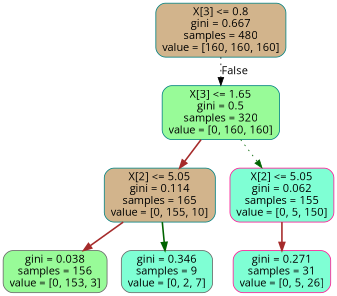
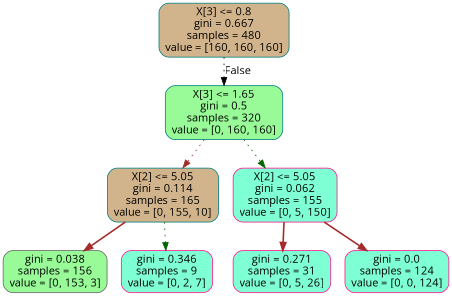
(193, 151) -> (196, 151)
(163, 232) -> (165, 232)
(167, 272) -> (167, 272)
none -> (397, 272)
